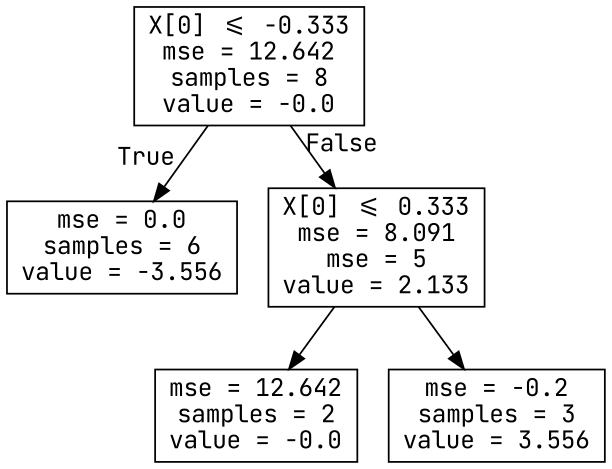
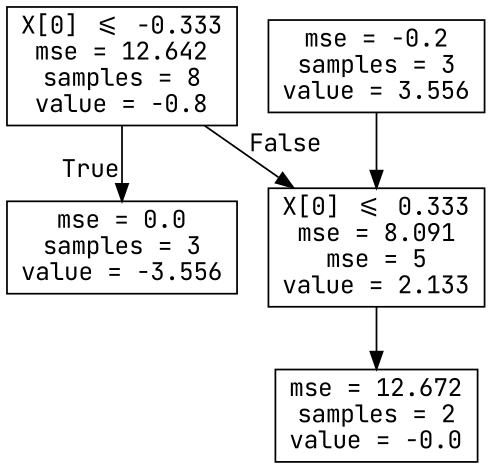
(249, 66) -> (122, 66)
(122, 248) -> (122, 248)
(436, 331) -> (376, 142)
(256, 416) -> (376, 416)
